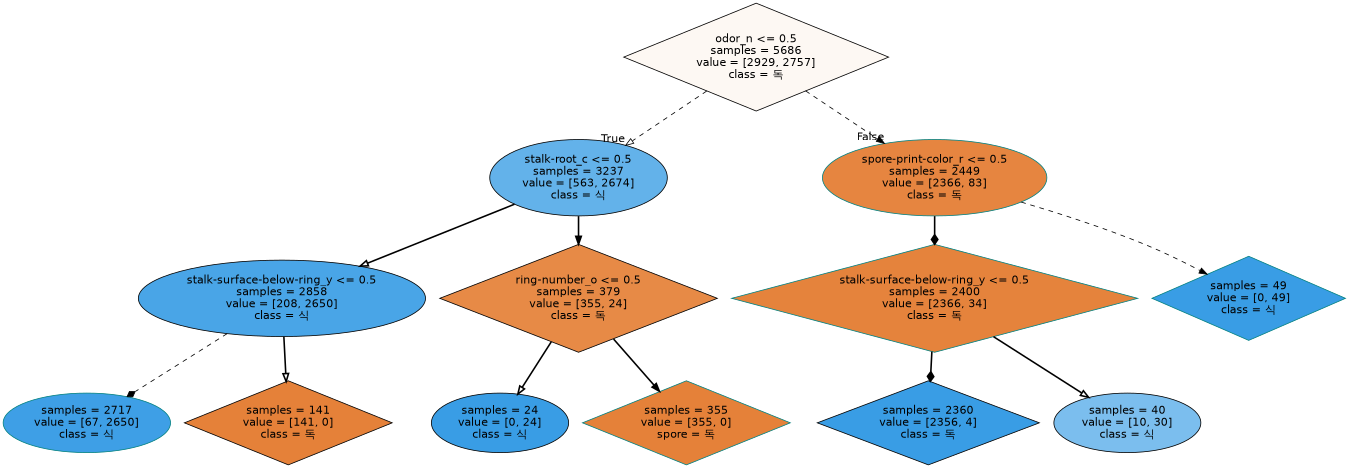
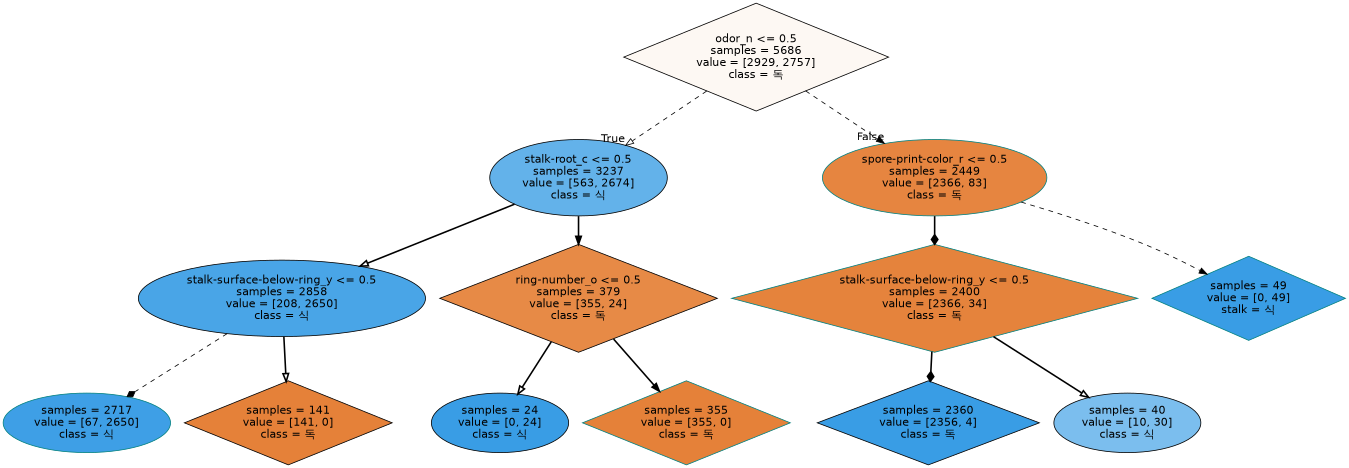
(1249, 298) -> (1249, 298)
(686, 423) -> (686, 423)
